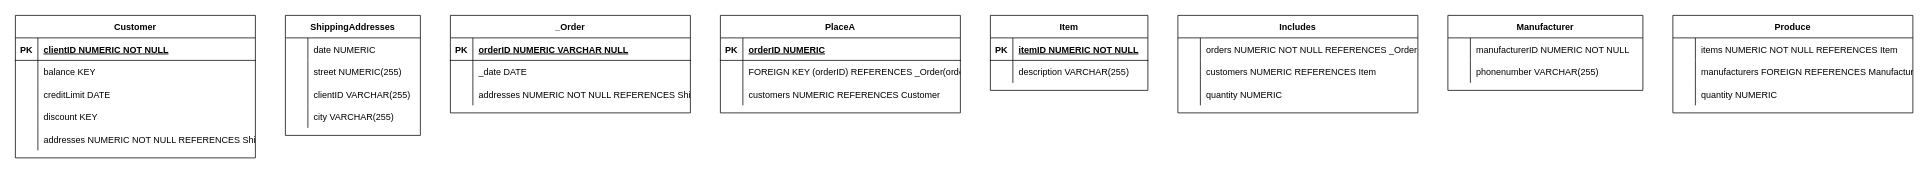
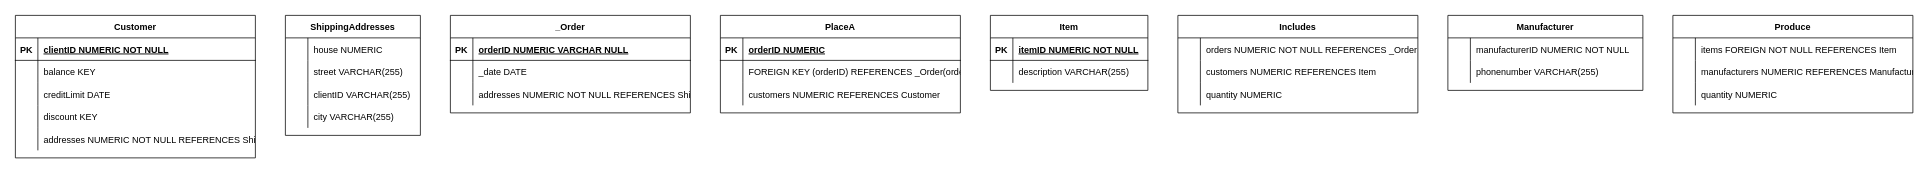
(343, 50) -> (345, 50)
(1790, 50) -> (1790, 50)
(360, 72) -> (360, 72)
(1811, 72) -> (1811, 72)
